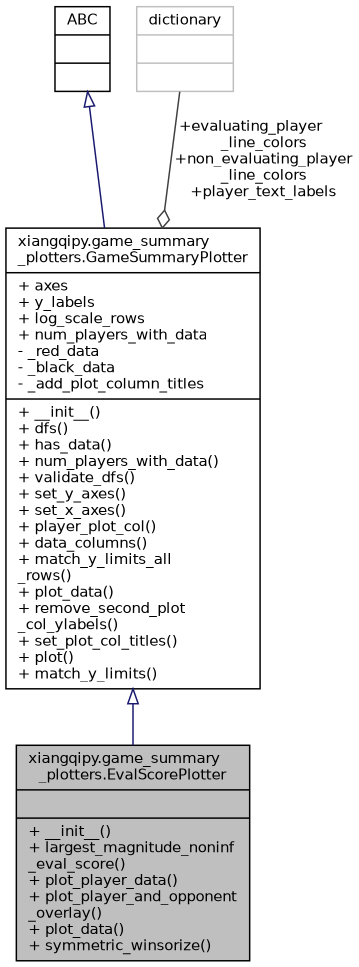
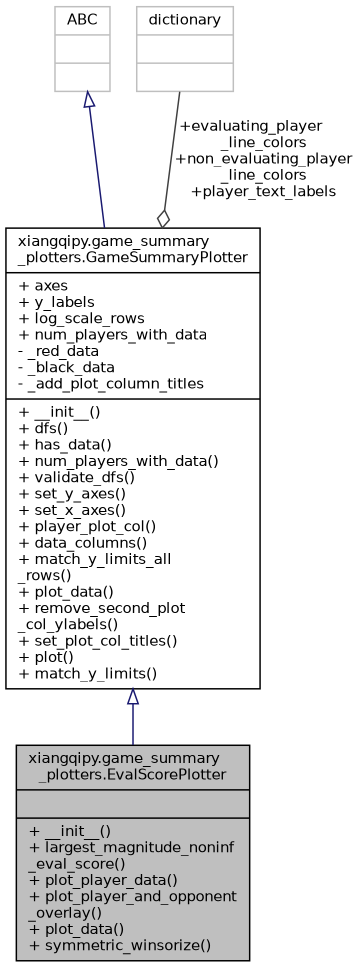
(82, 49) -> (82, 49)
